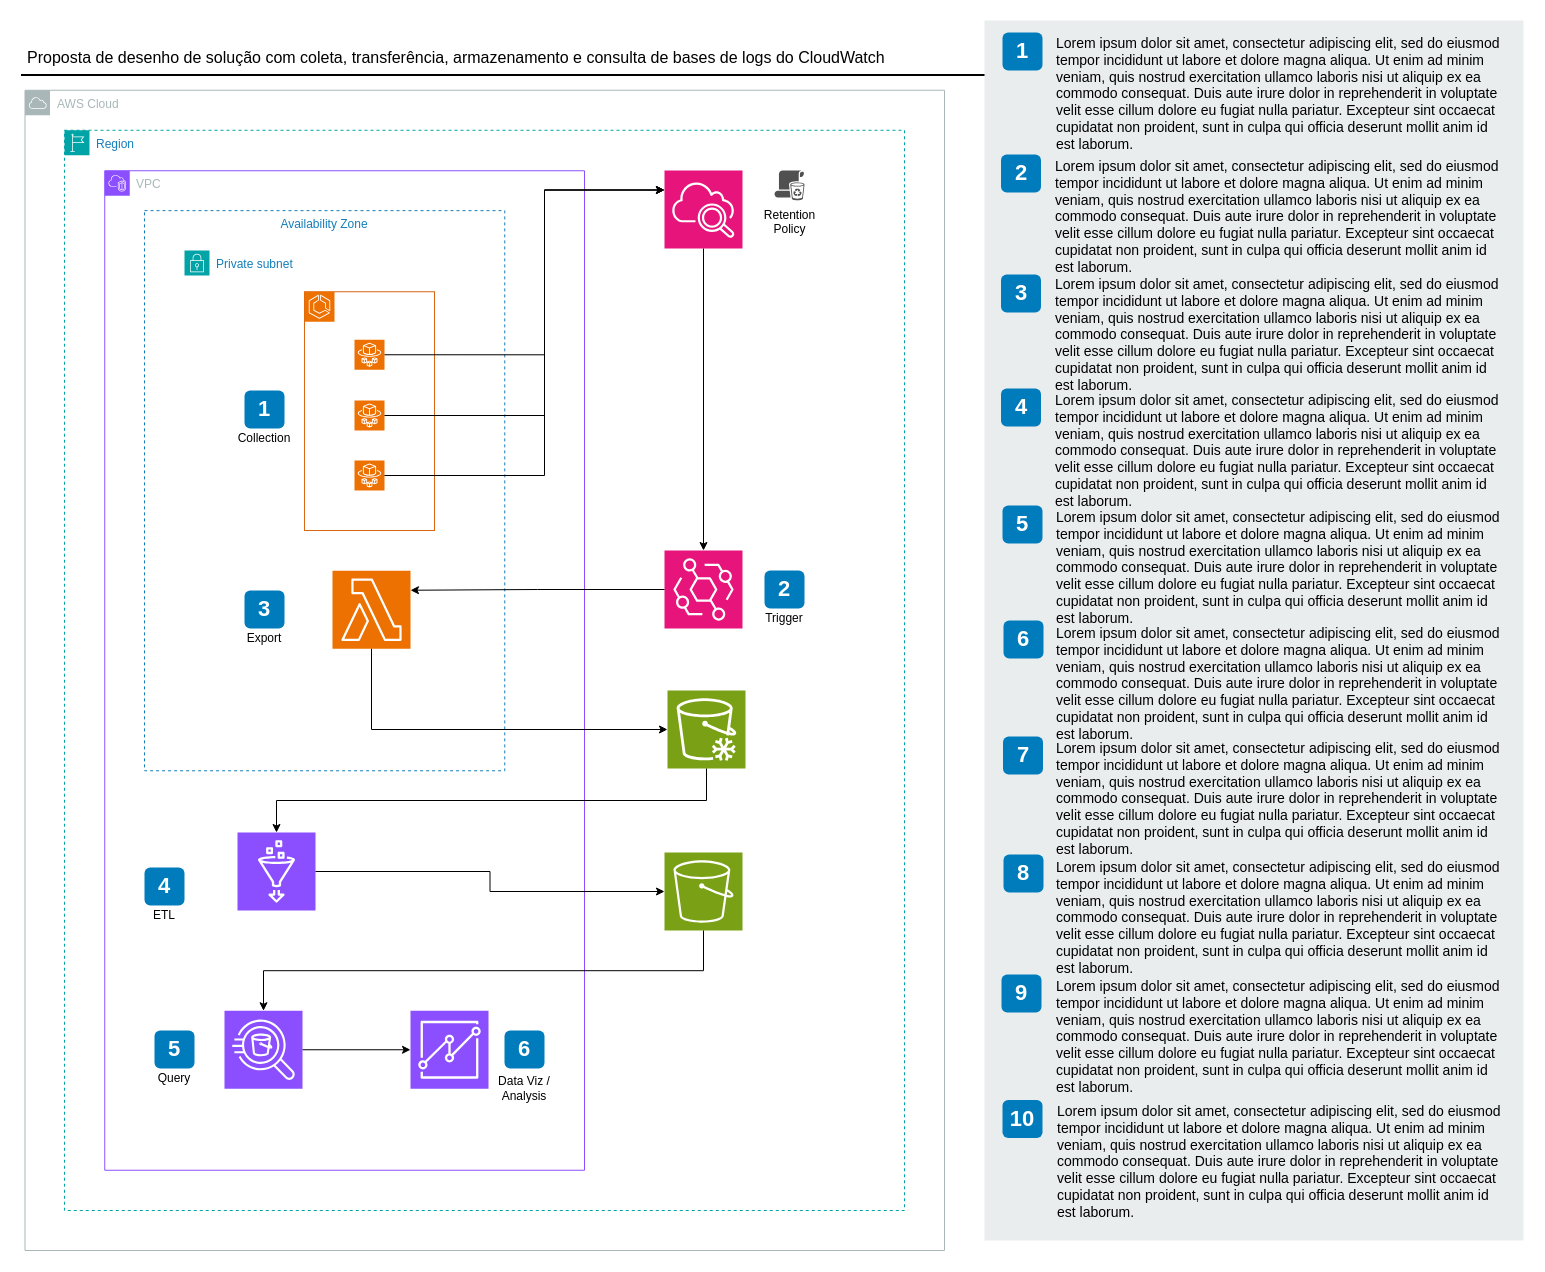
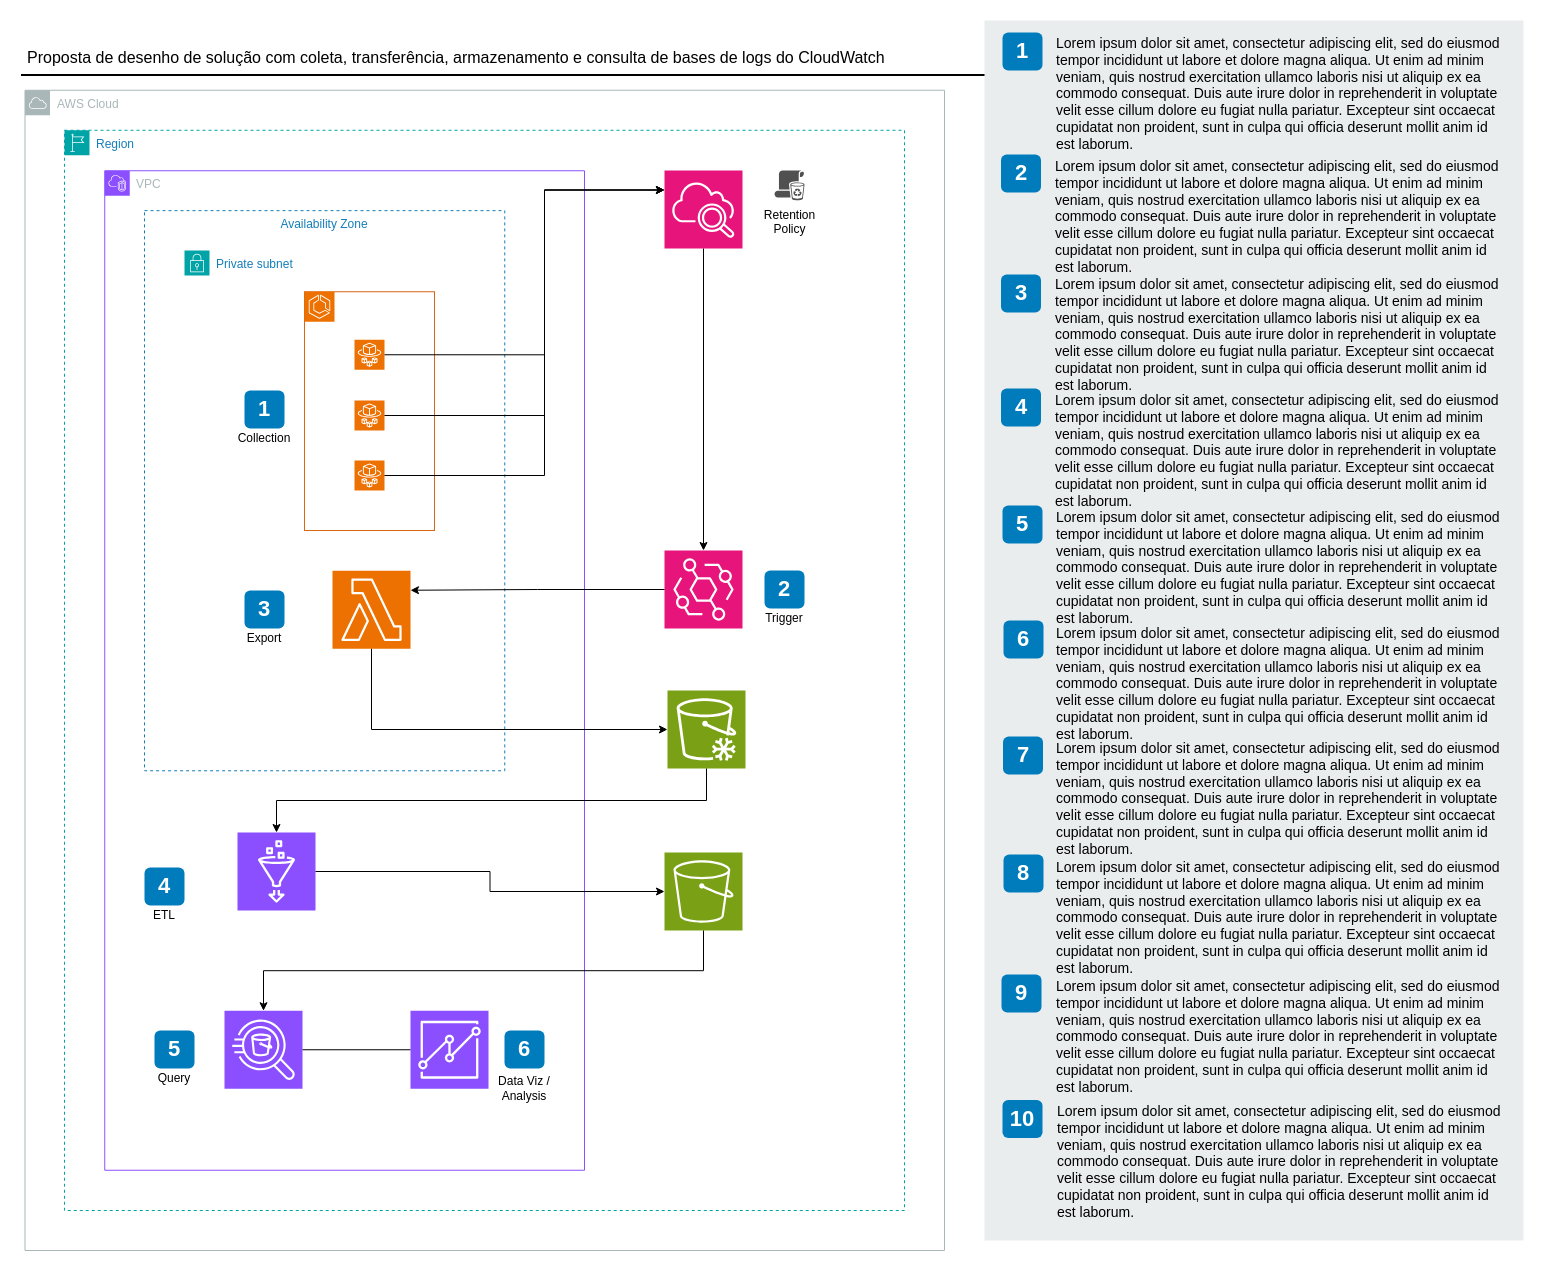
(402, 1050) -> (404, 1050)
